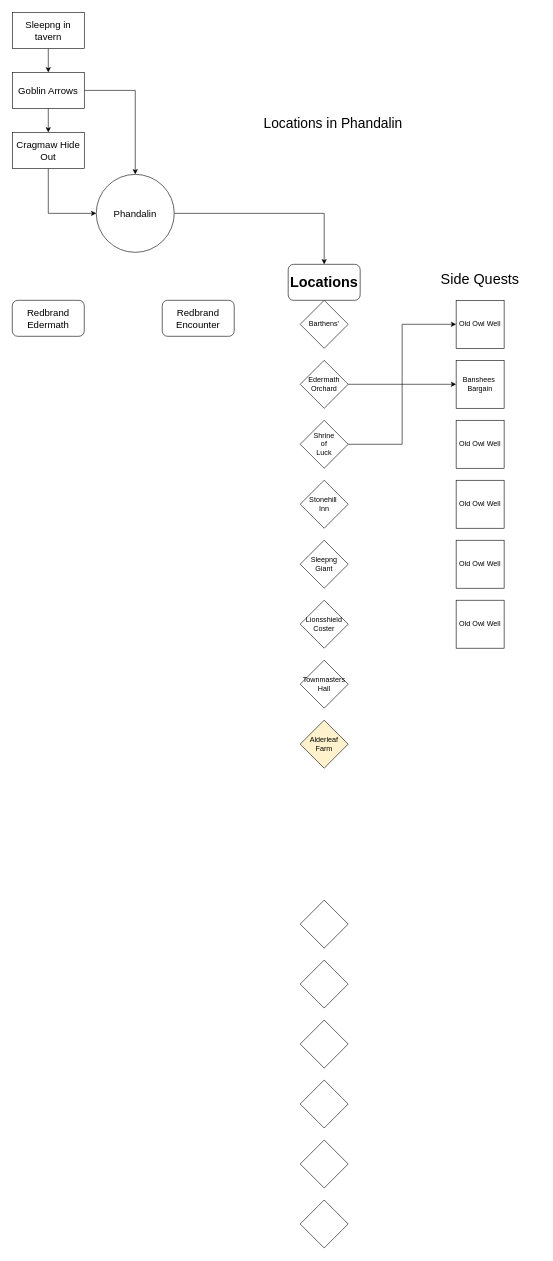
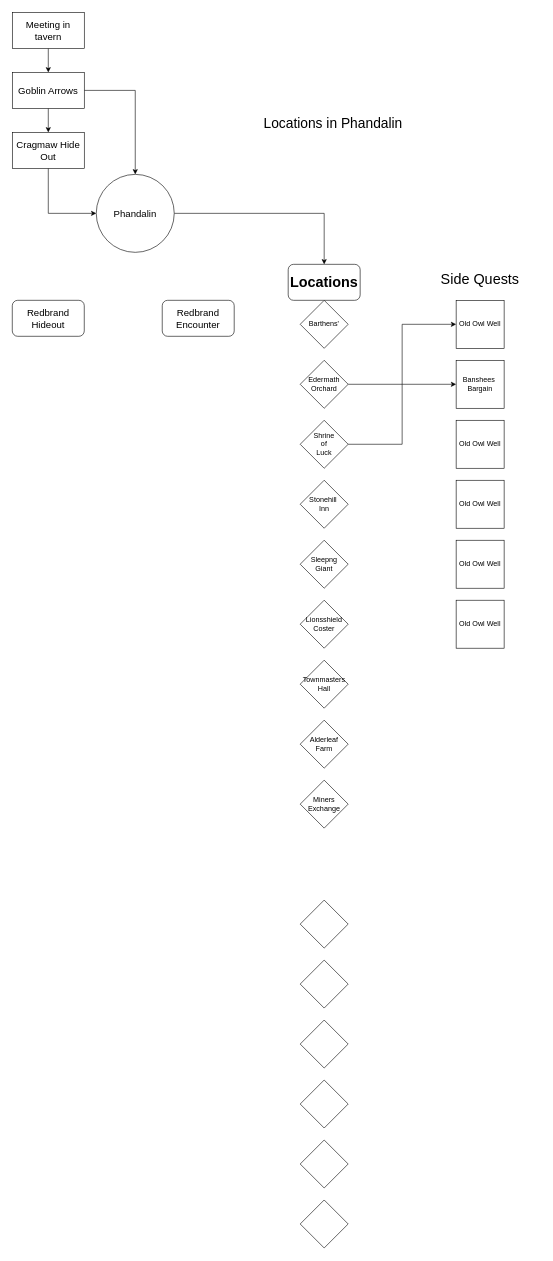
(48, 30) -> (48, 30)
(48, 318) -> (48, 318)
(324, 744) -> (324, 744)
none -> (324, 804)
